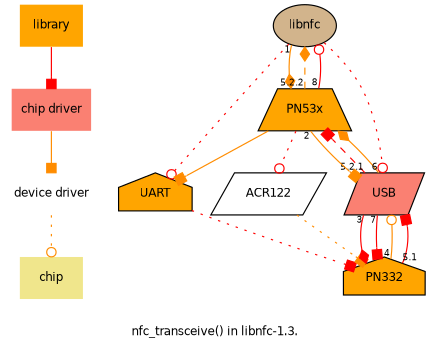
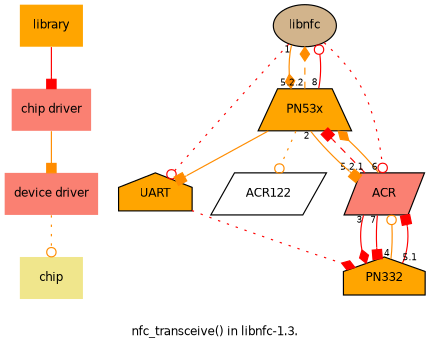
(289, 148) -> (289, 148)
(51, 194) -> (51, 194)
(384, 194) -> (384, 194)
(326, 236) -> none
(266, 238) -> (266, 238)
